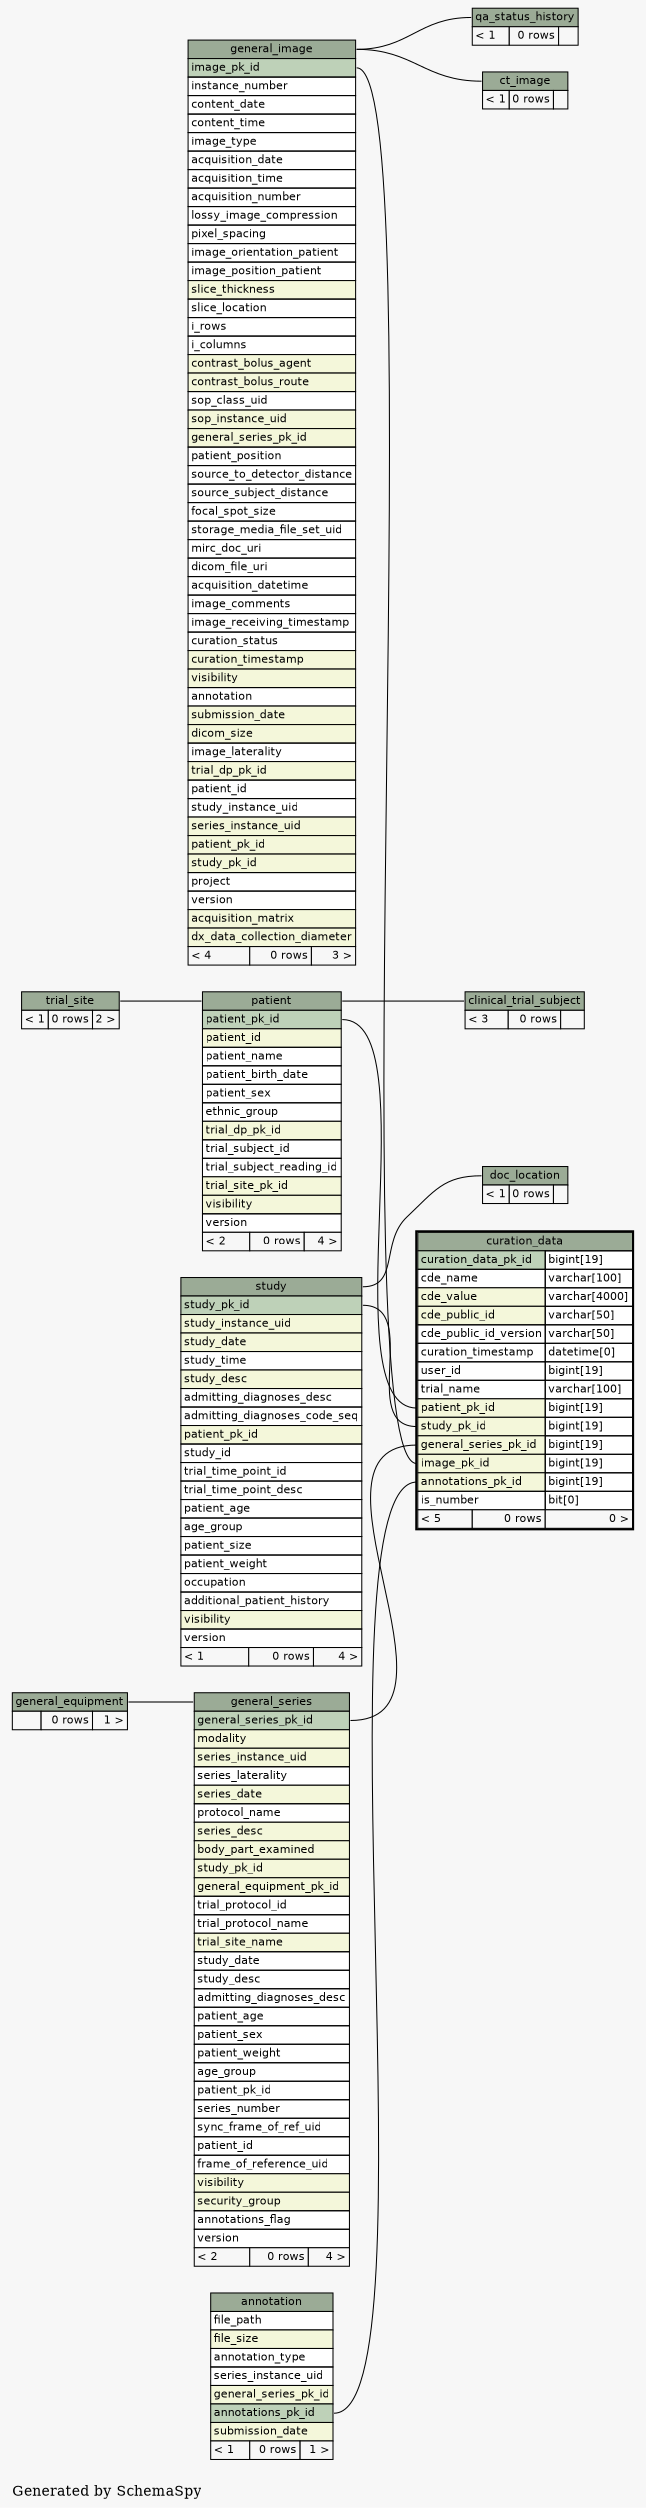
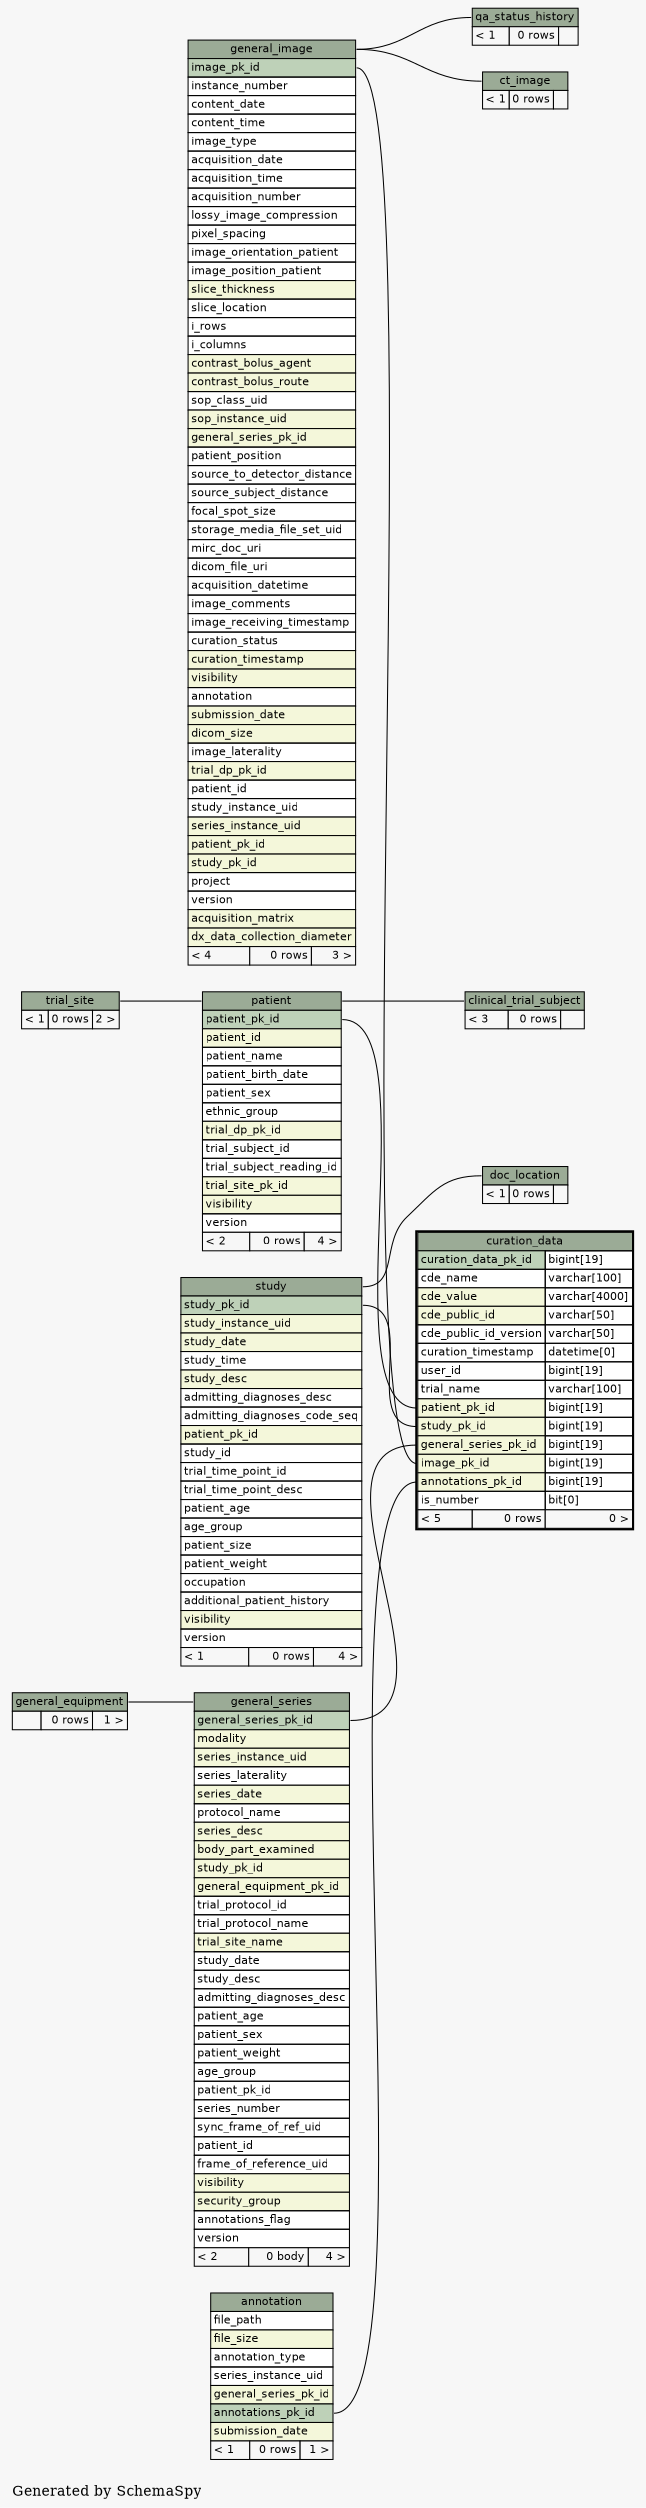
(286, 2256) -> (286, 2256)
